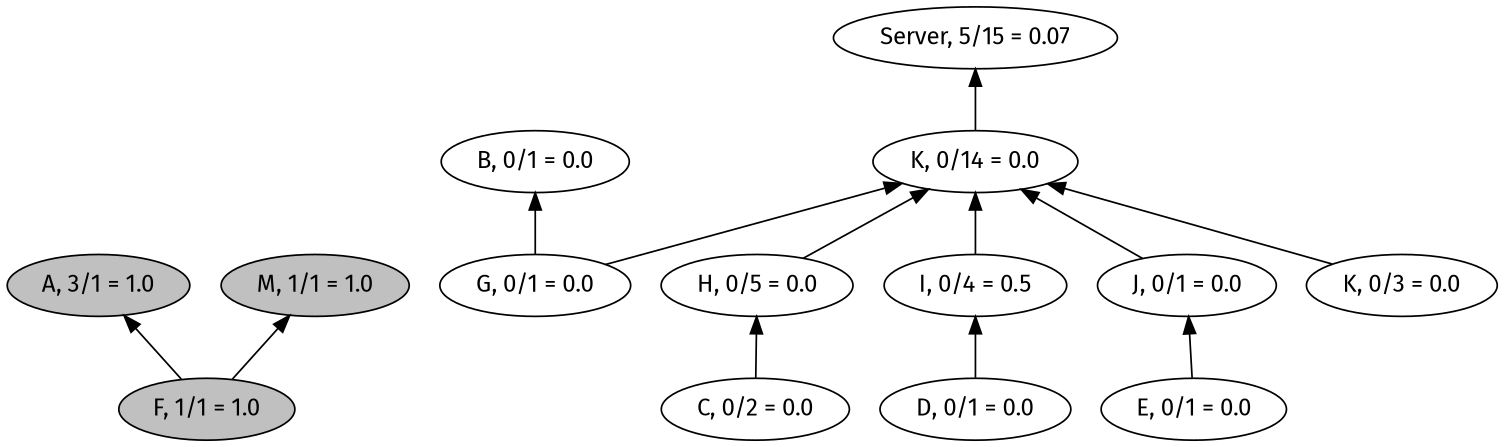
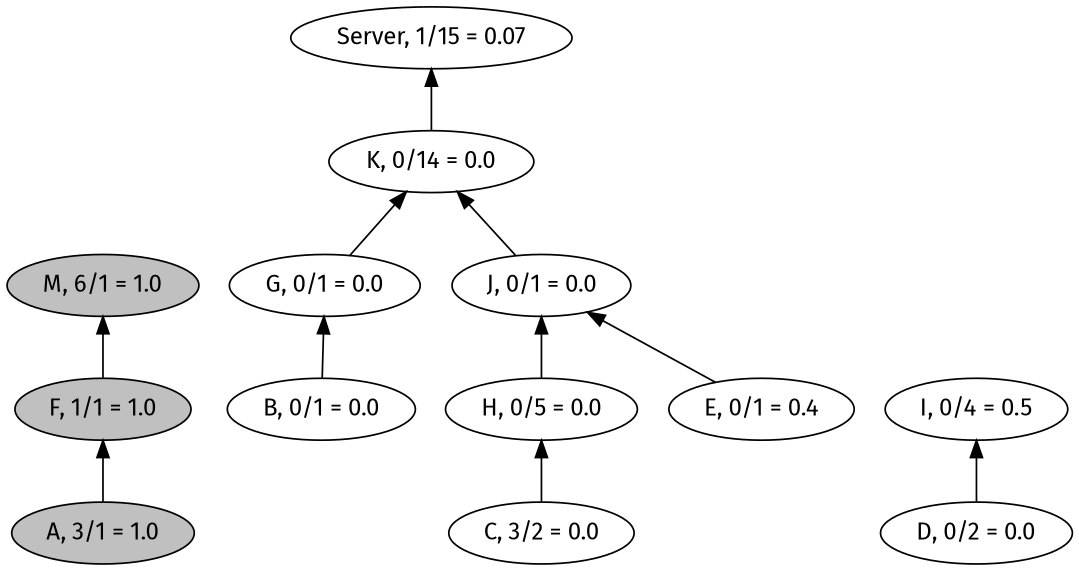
(975, 38) -> (431, 38)
(858, 228) -> (541, 356)
(535, 232) -> (323, 356)
(975, 232) -> none
(315, 285) -> (103, 285)
(1402, 285) -> none
(158, 354) -> (103, 480)
(755, 409) -> (541, 533)
(975, 409) -> (976, 533)
(1194, 409) -> (762, 409)
